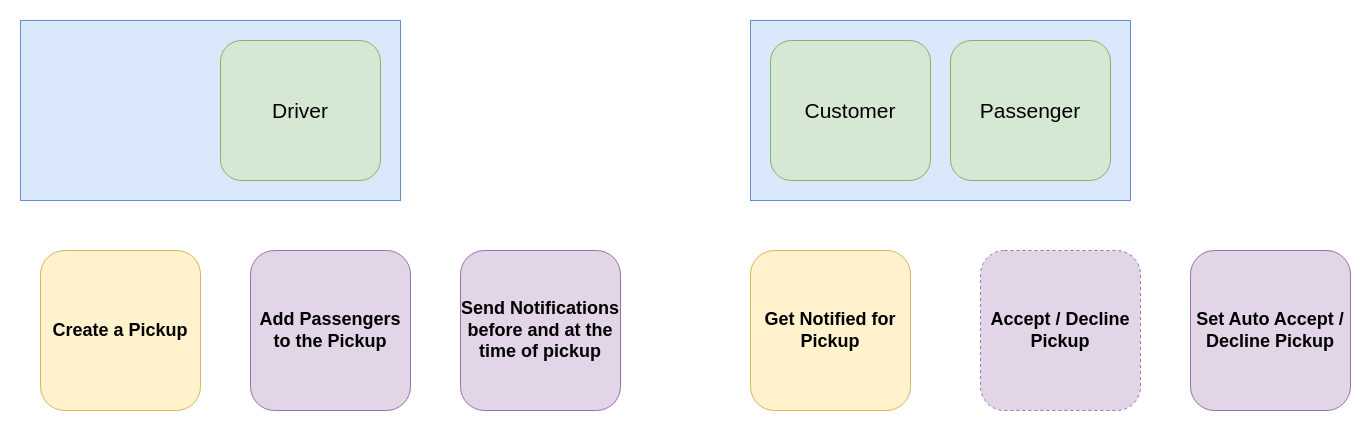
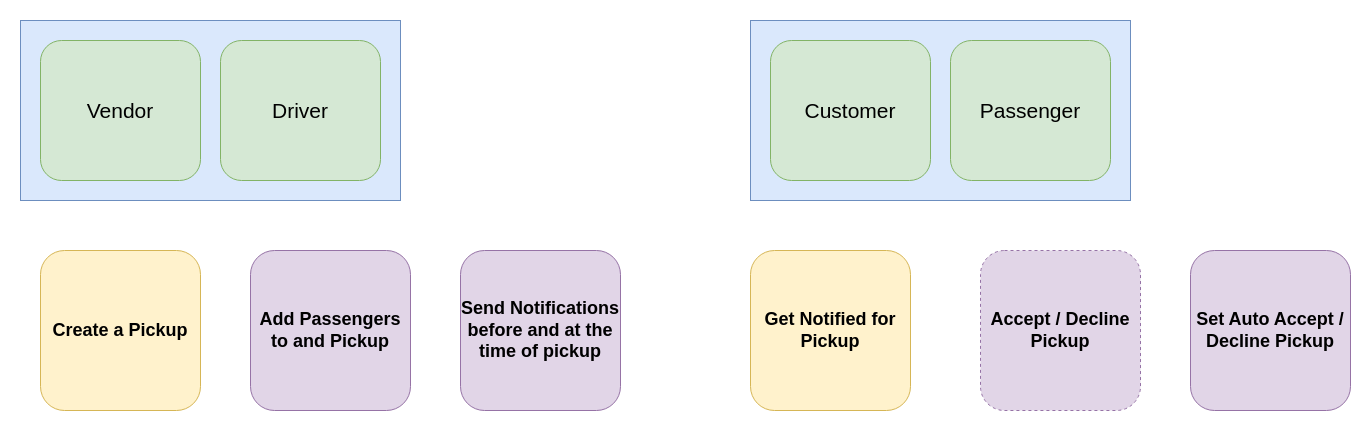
none -> (121, 111)
(331, 331) -> (331, 331)
